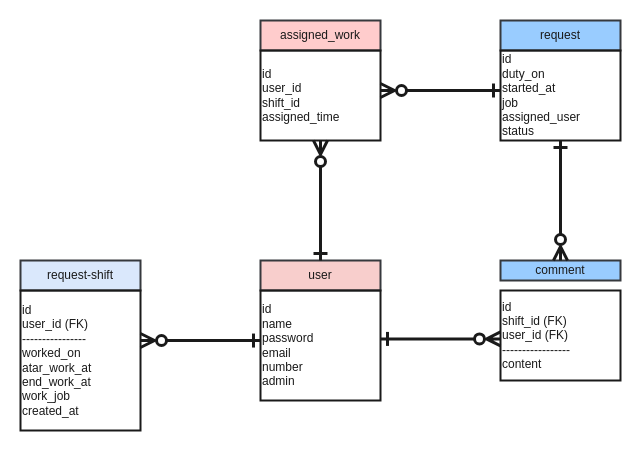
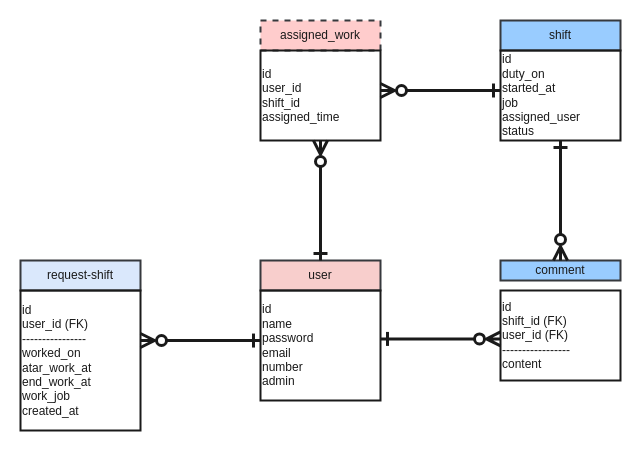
(321, 36) -> (321, 36)
(561, 36) -> (561, 36)
